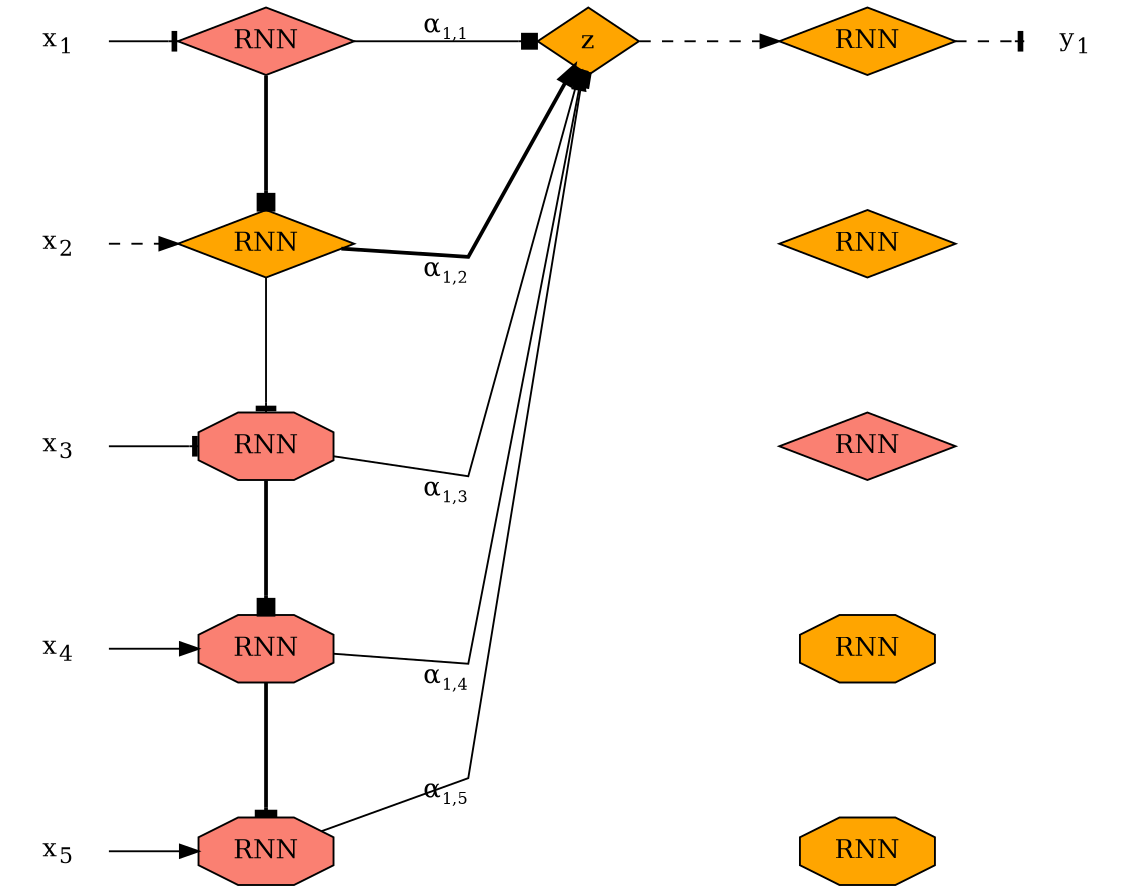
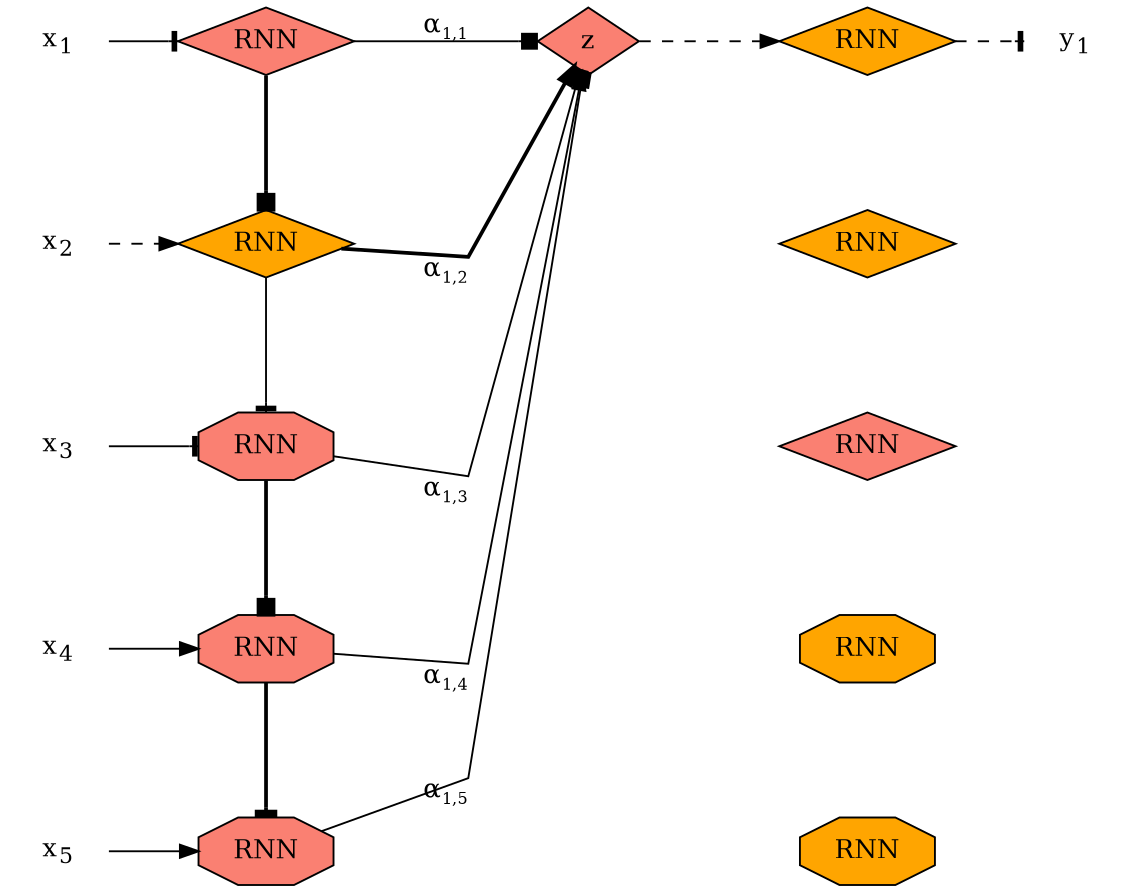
(588, 41) -> (588, 41)
